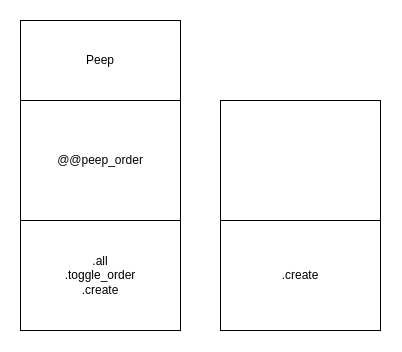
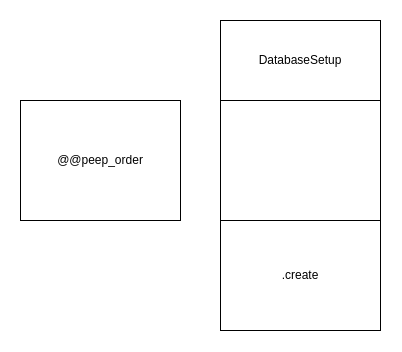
(101, 61) -> none
none -> (301, 61)
(101, 276) -> none
